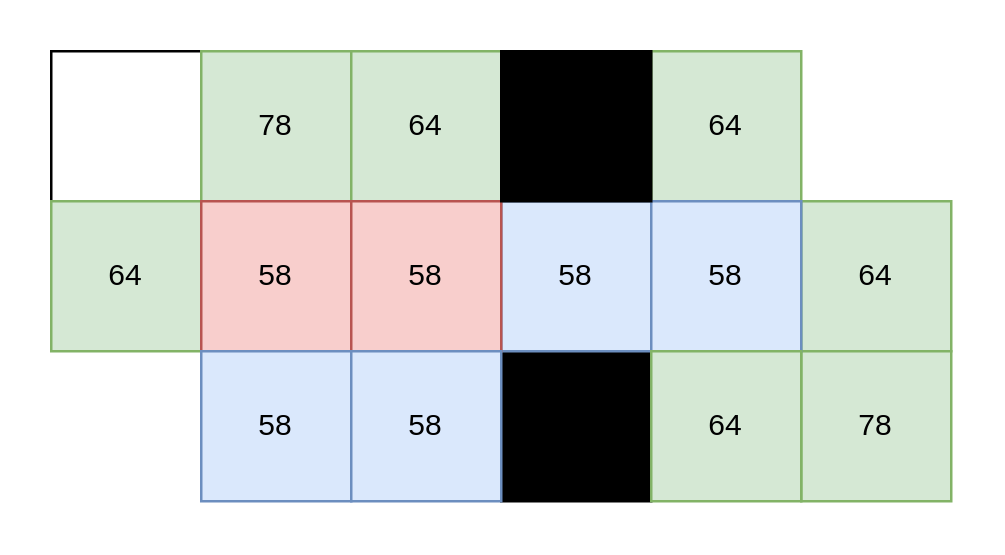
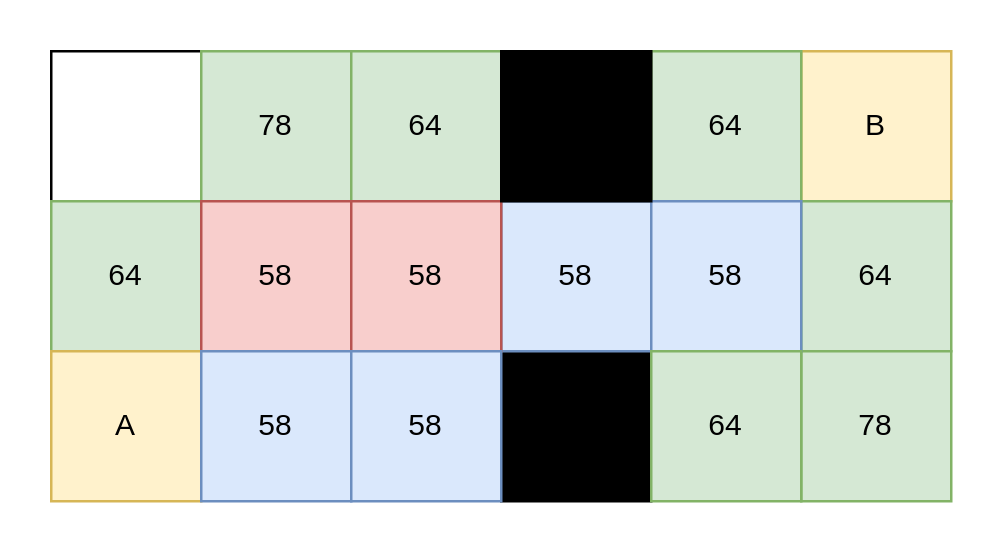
none -> (876, 126)
none -> (126, 426)
